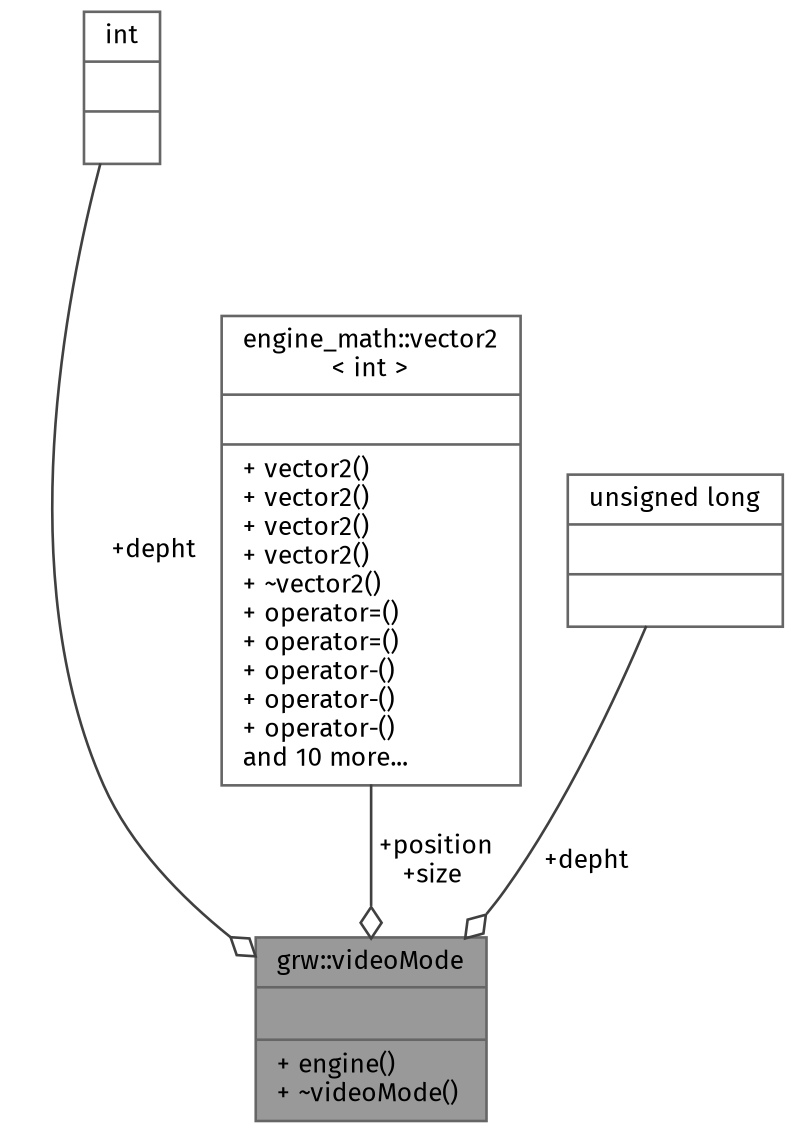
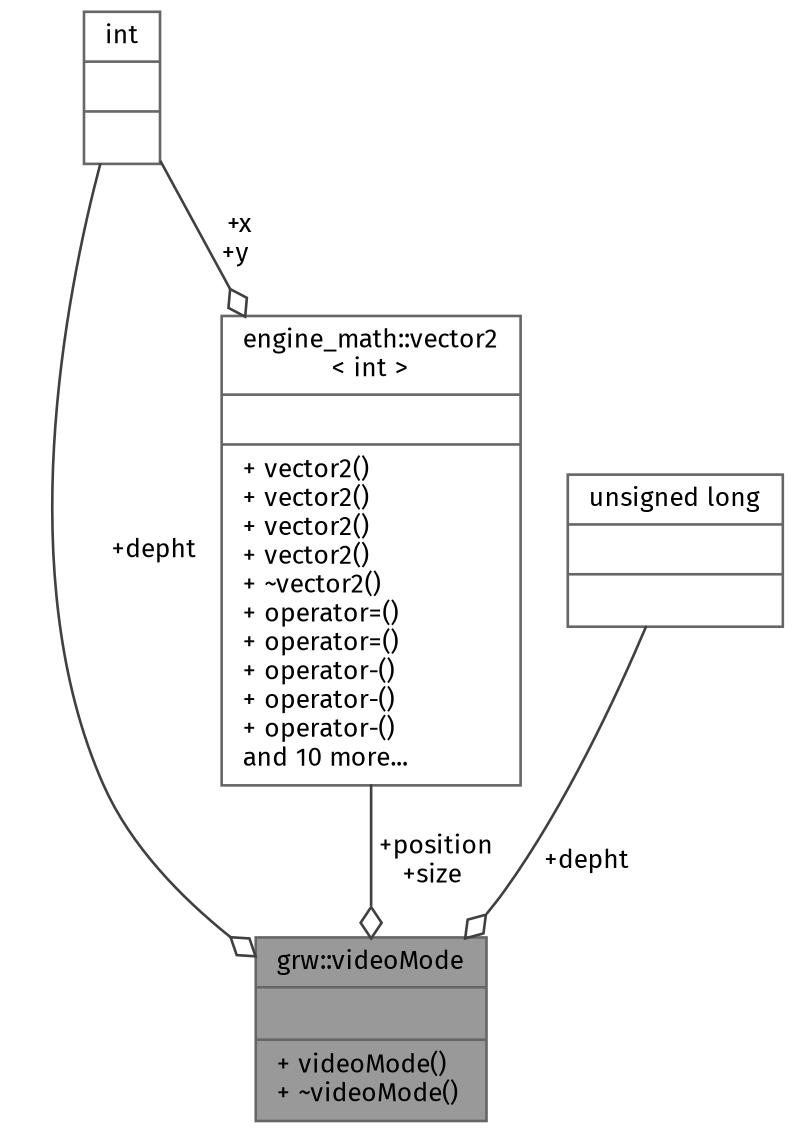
none -> (195, 225)
(337, 1065) -> (362, 1065)
